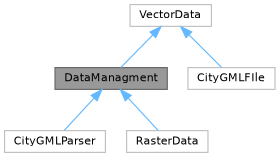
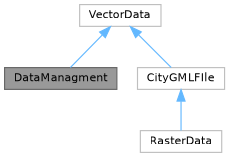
(143, 114) -> (181, 116)
(55, 142) -> none
